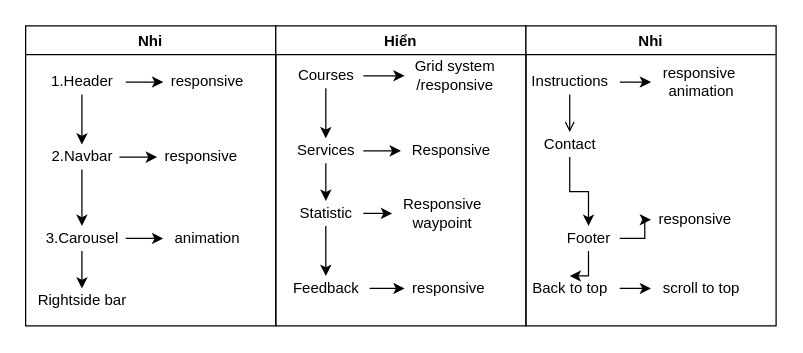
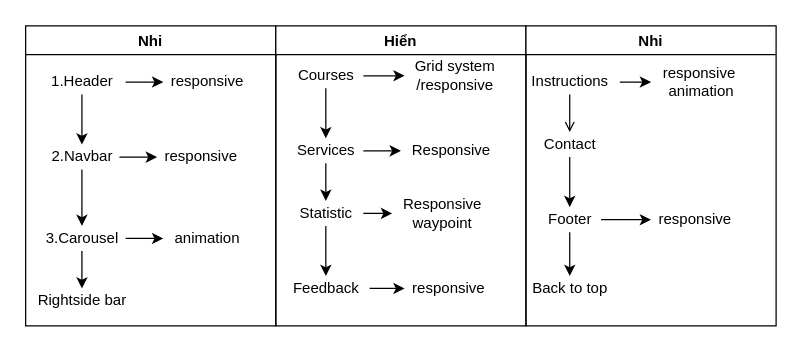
(588, 238) -> (569, 219)
(639, 288) -> none
(701, 288) -> none
